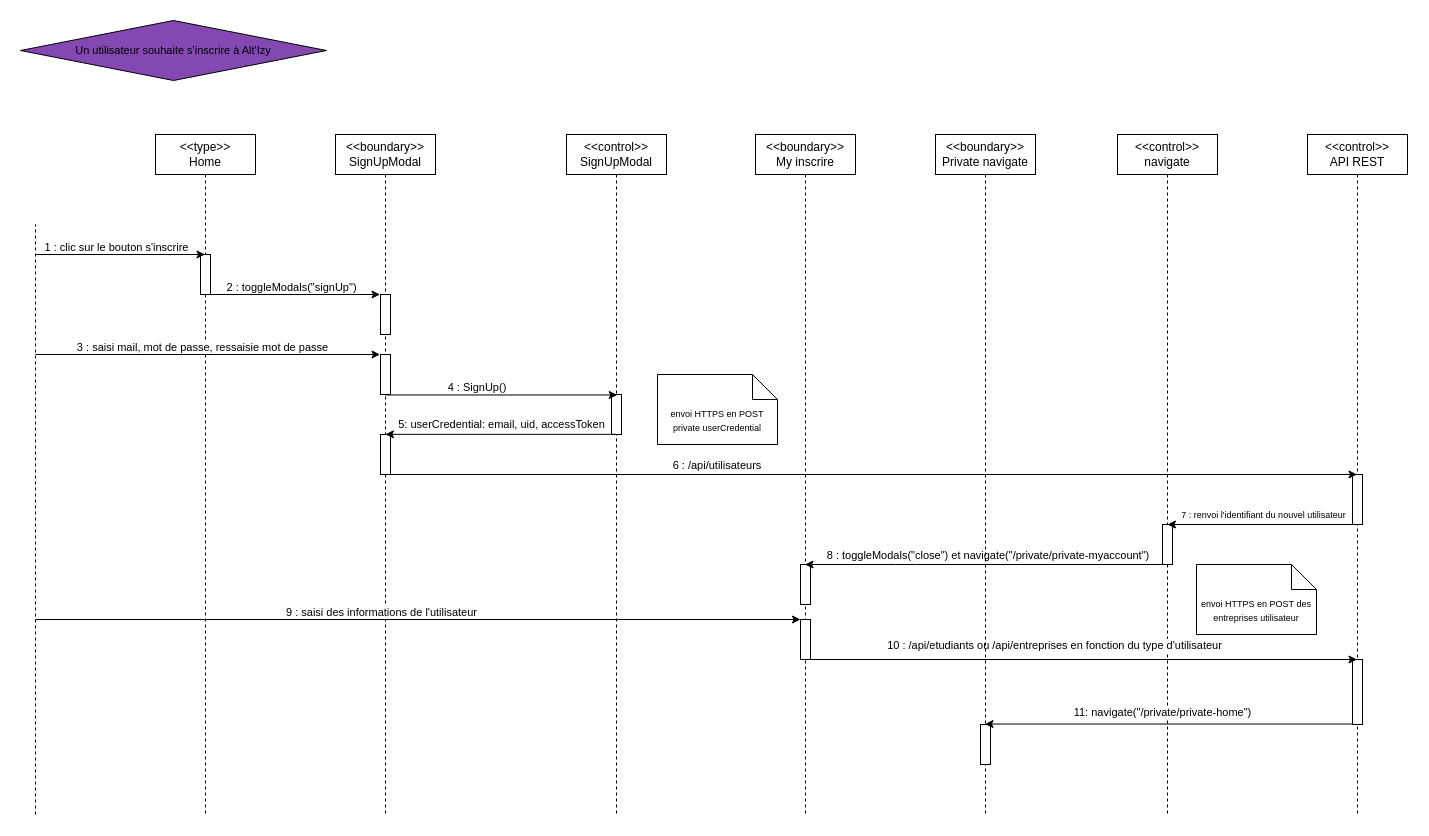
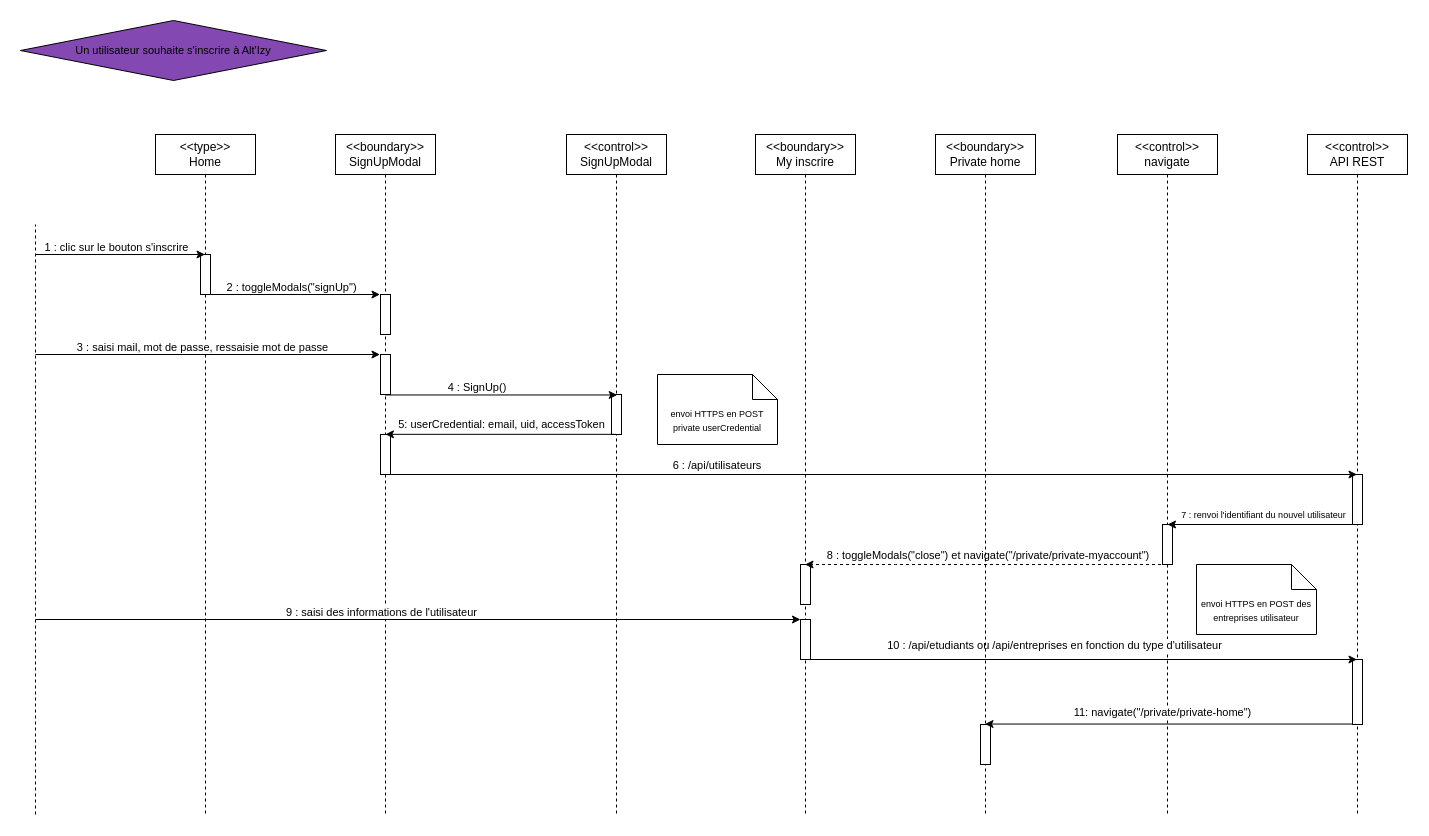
(986, 155) -> (986, 155)
(988, 565) -> (988, 565)
